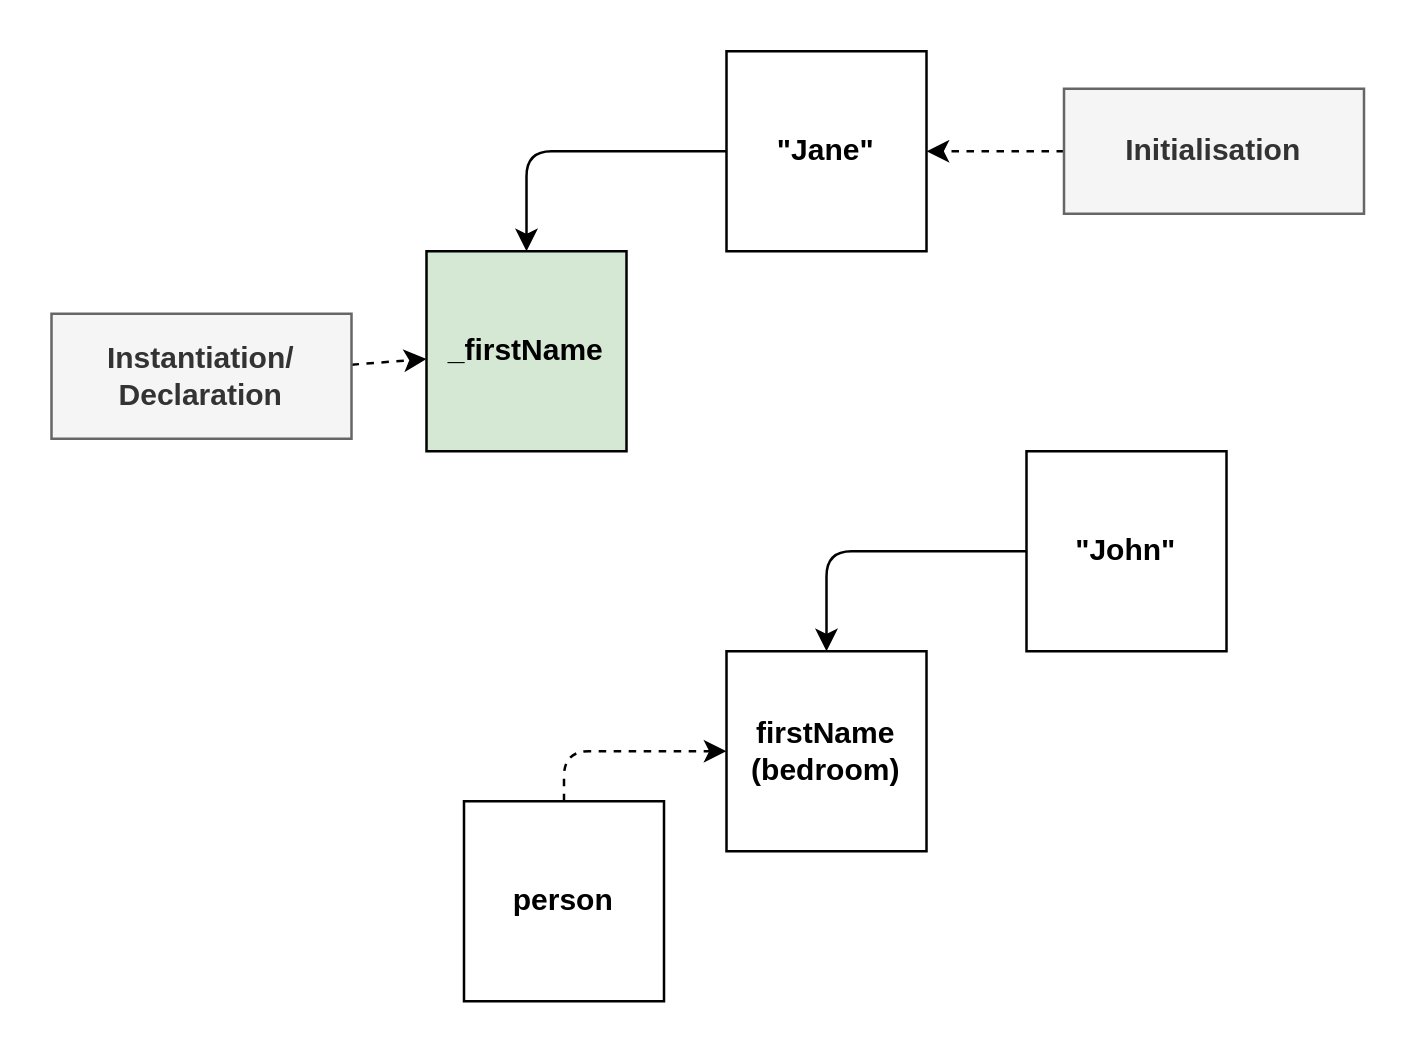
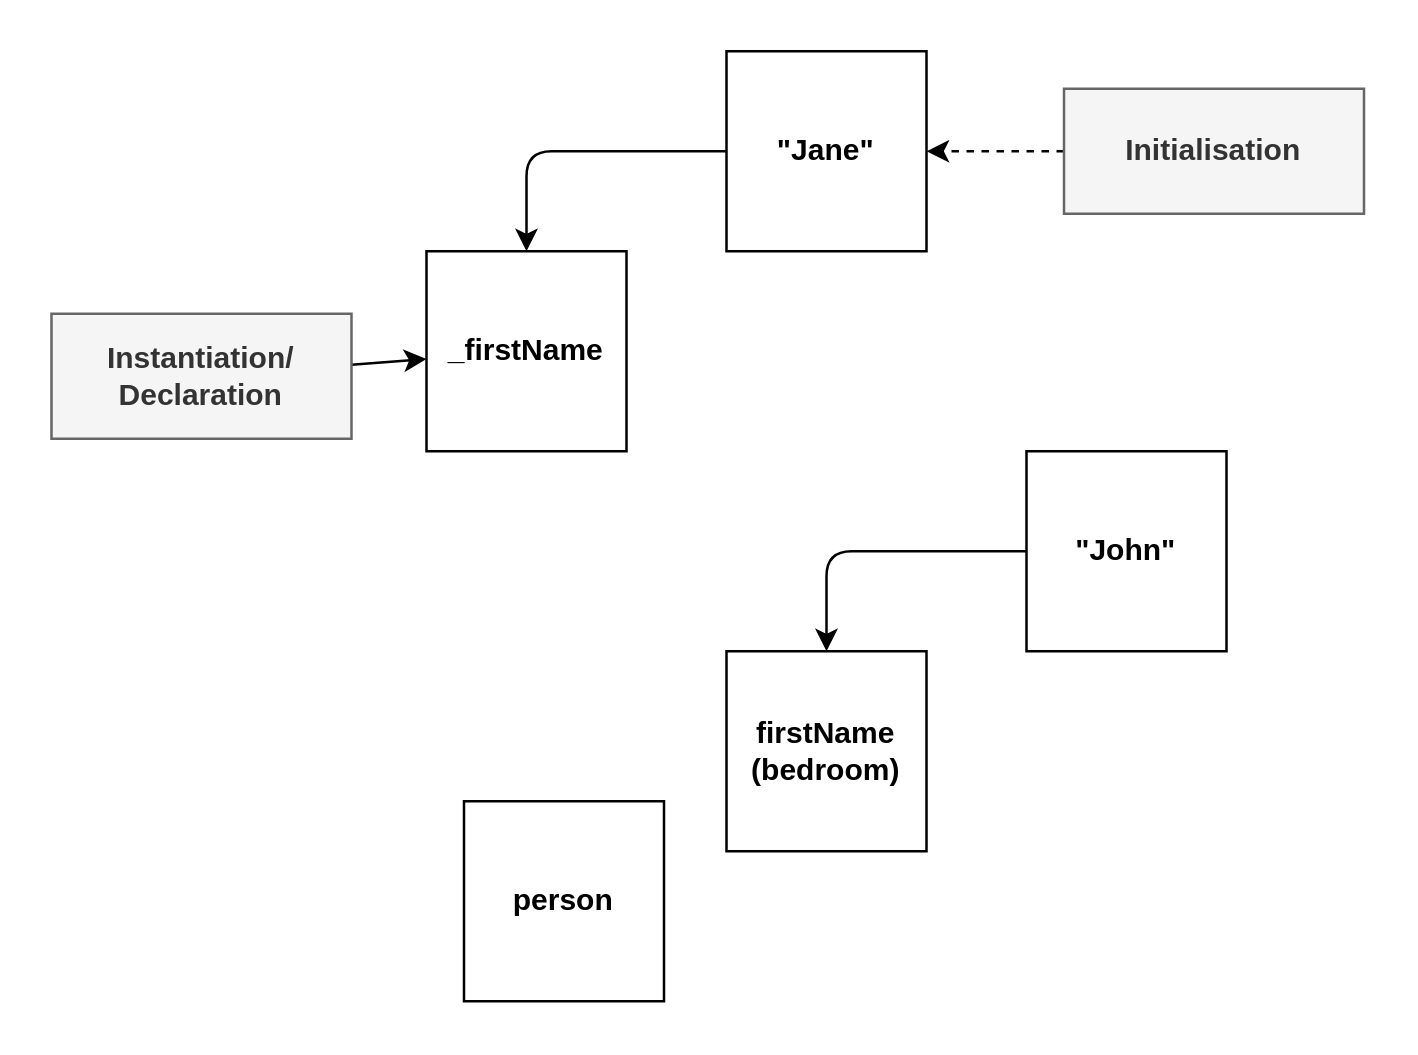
(526, 351) -> (526, 351)
(382, 362) -> (382, 362)
(620, 751) -> none
